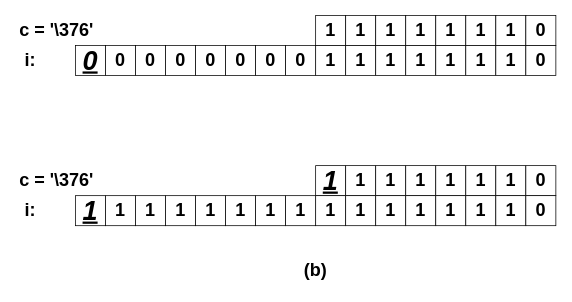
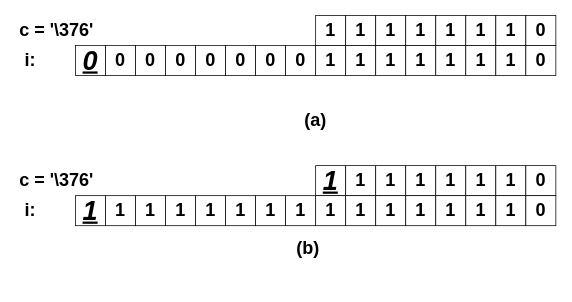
none -> (315, 120)
(315, 270) -> (308, 248)
